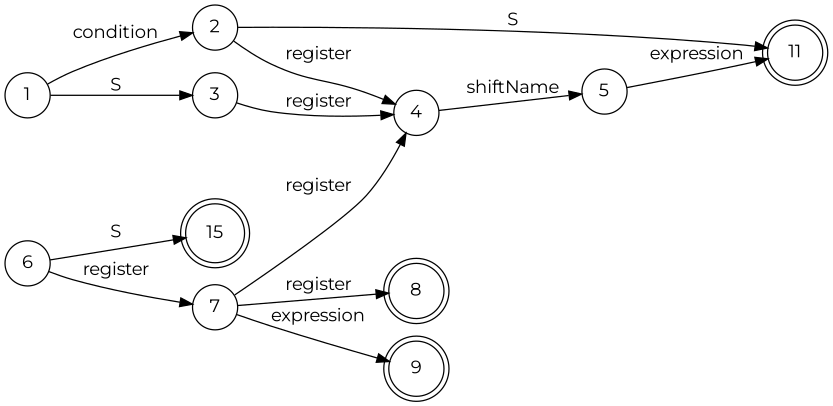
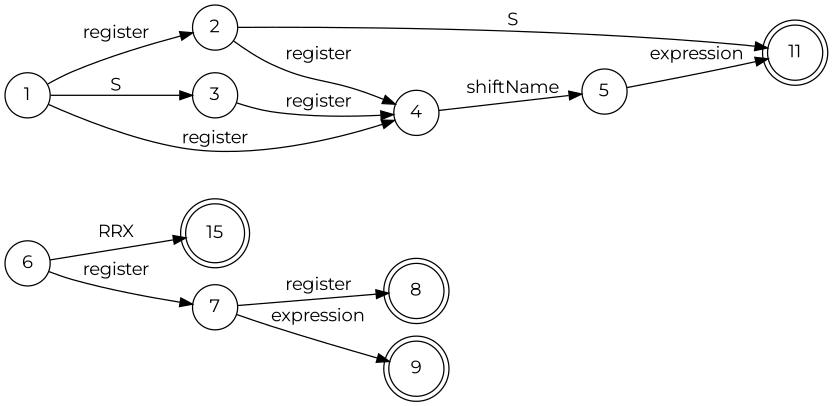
(116, 33) -> (116, 33)
(327, 229) -> (213, 151)
(116, 233) -> (116, 233)
